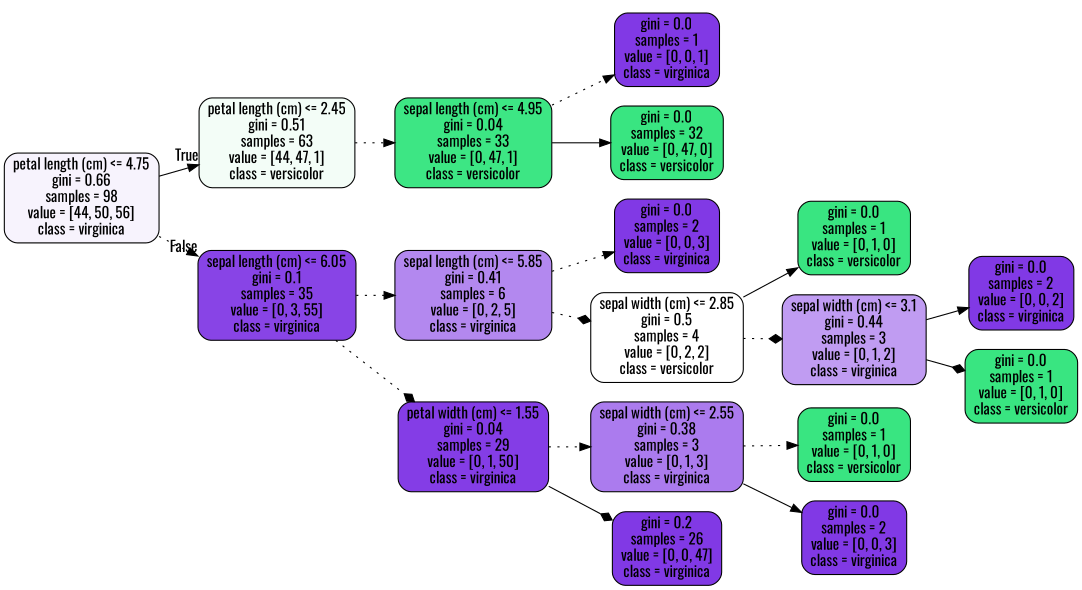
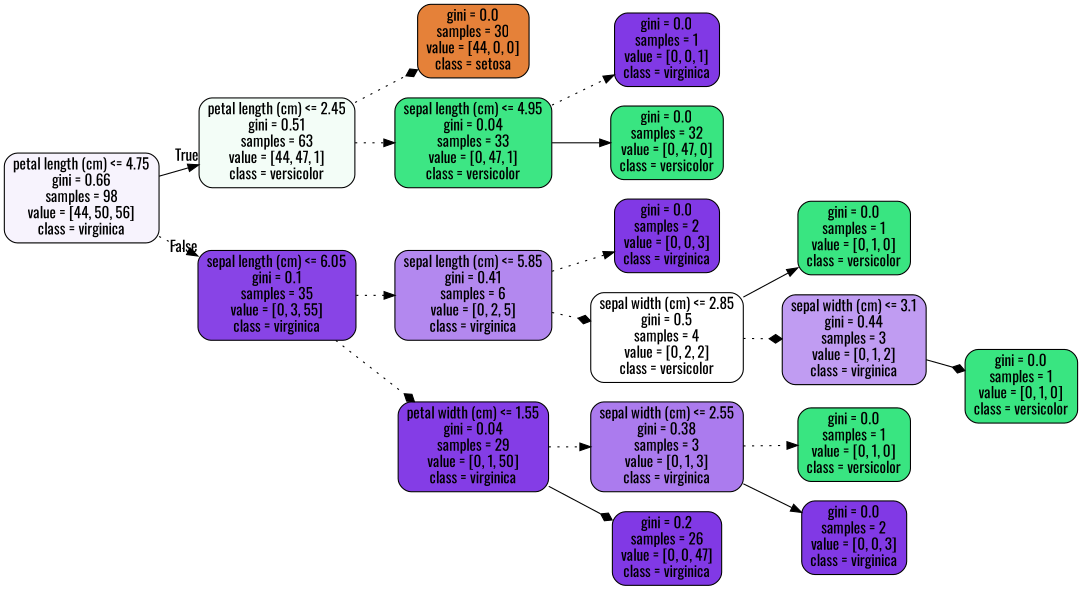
none -> (473, 41)
(1021, 293) -> none
